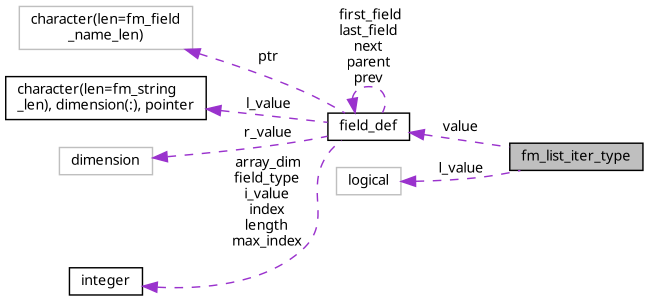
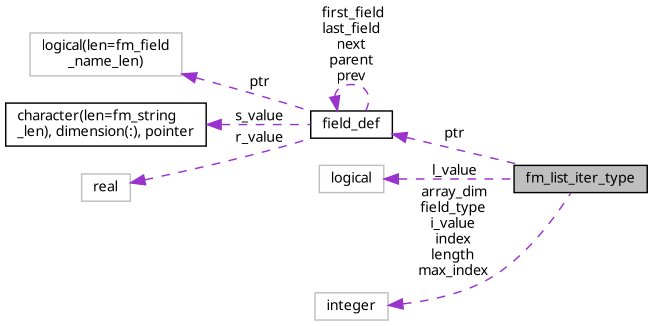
(106, 28) -> (106, 54)
(267, 105) -> (258, 117)
(460, 127) -> (453, 134)
(106, 161) -> (106, 188)
(290, 259) -> (501, 271)
(106, 281) -> (352, 306)
